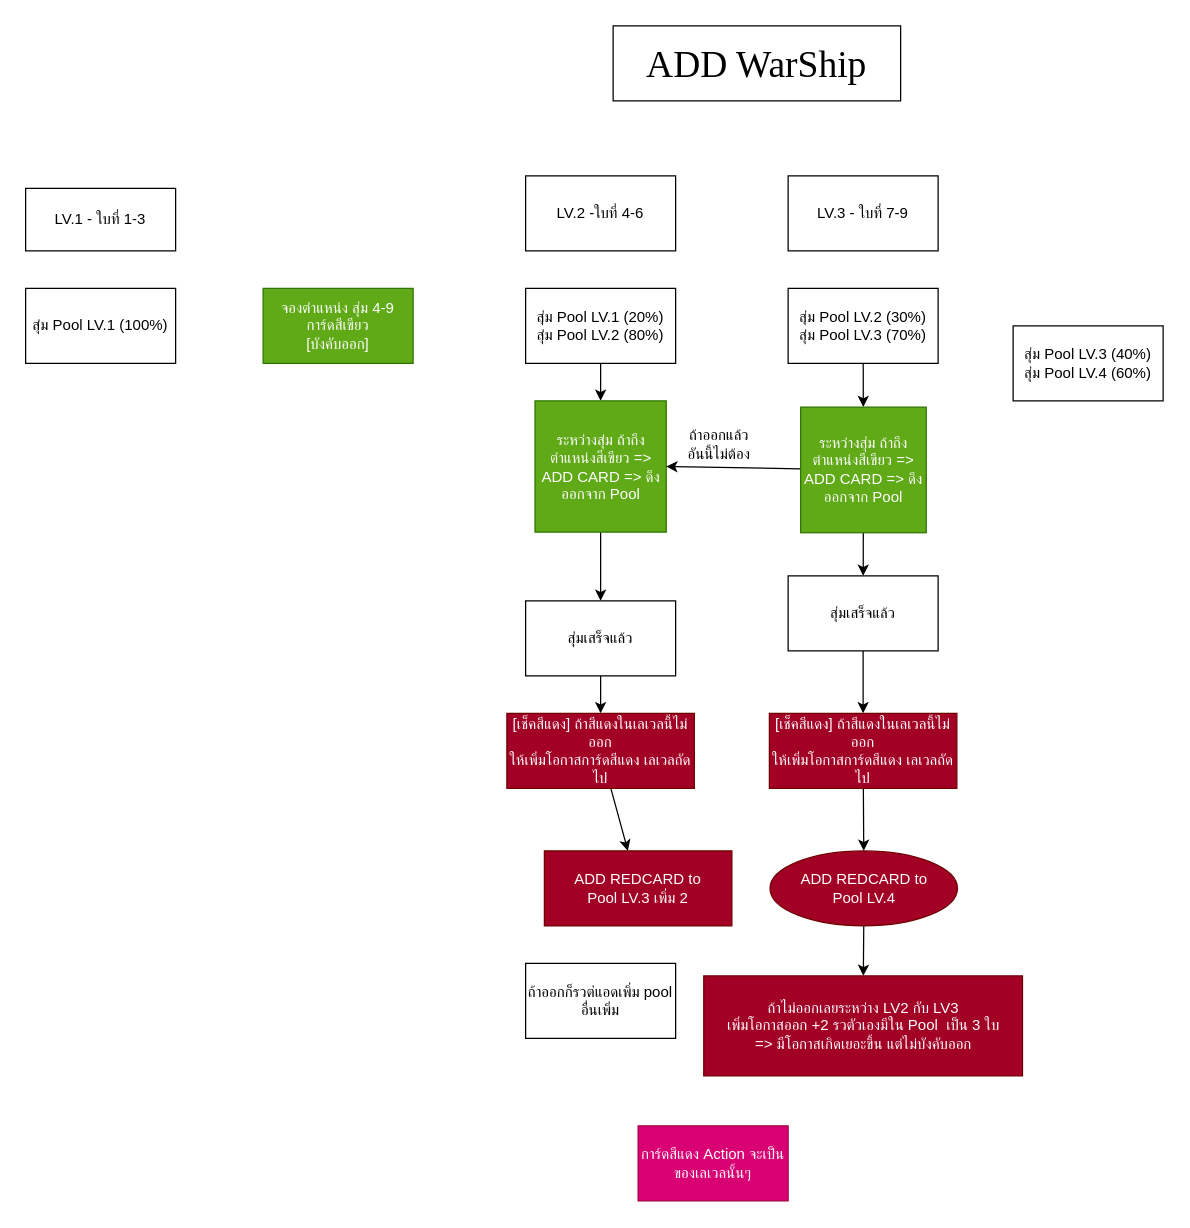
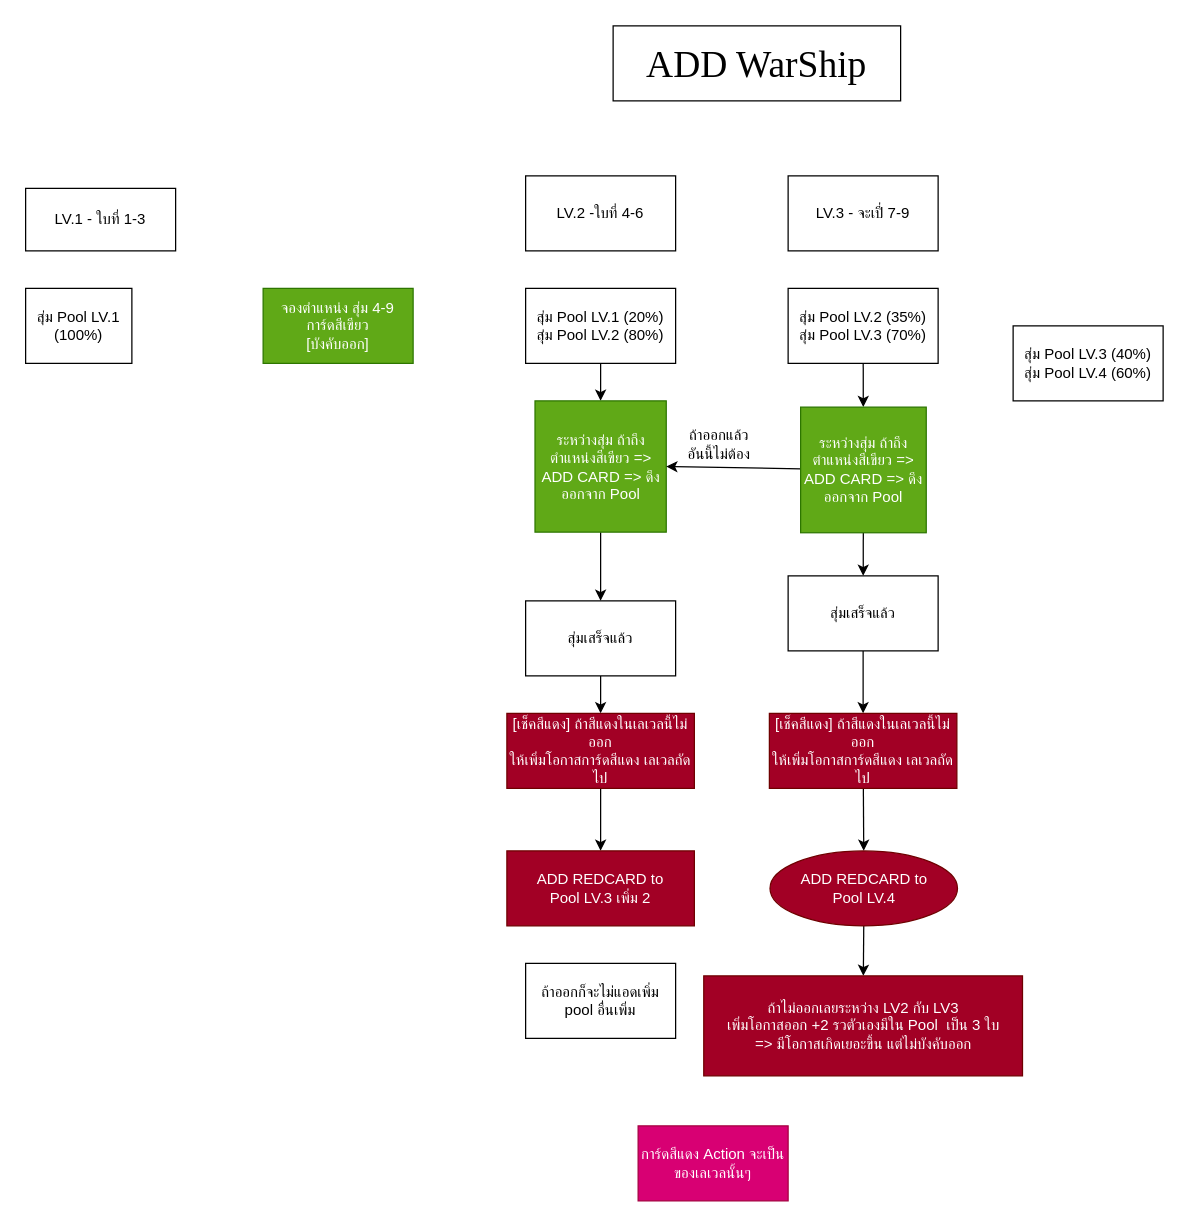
(863, 213) -> (863, 213)
(101, 326) -> (79, 326)
(863, 326) -> (863, 326)
(638, 888) -> (601, 888)
(601, 1001) -> (601, 1001)
